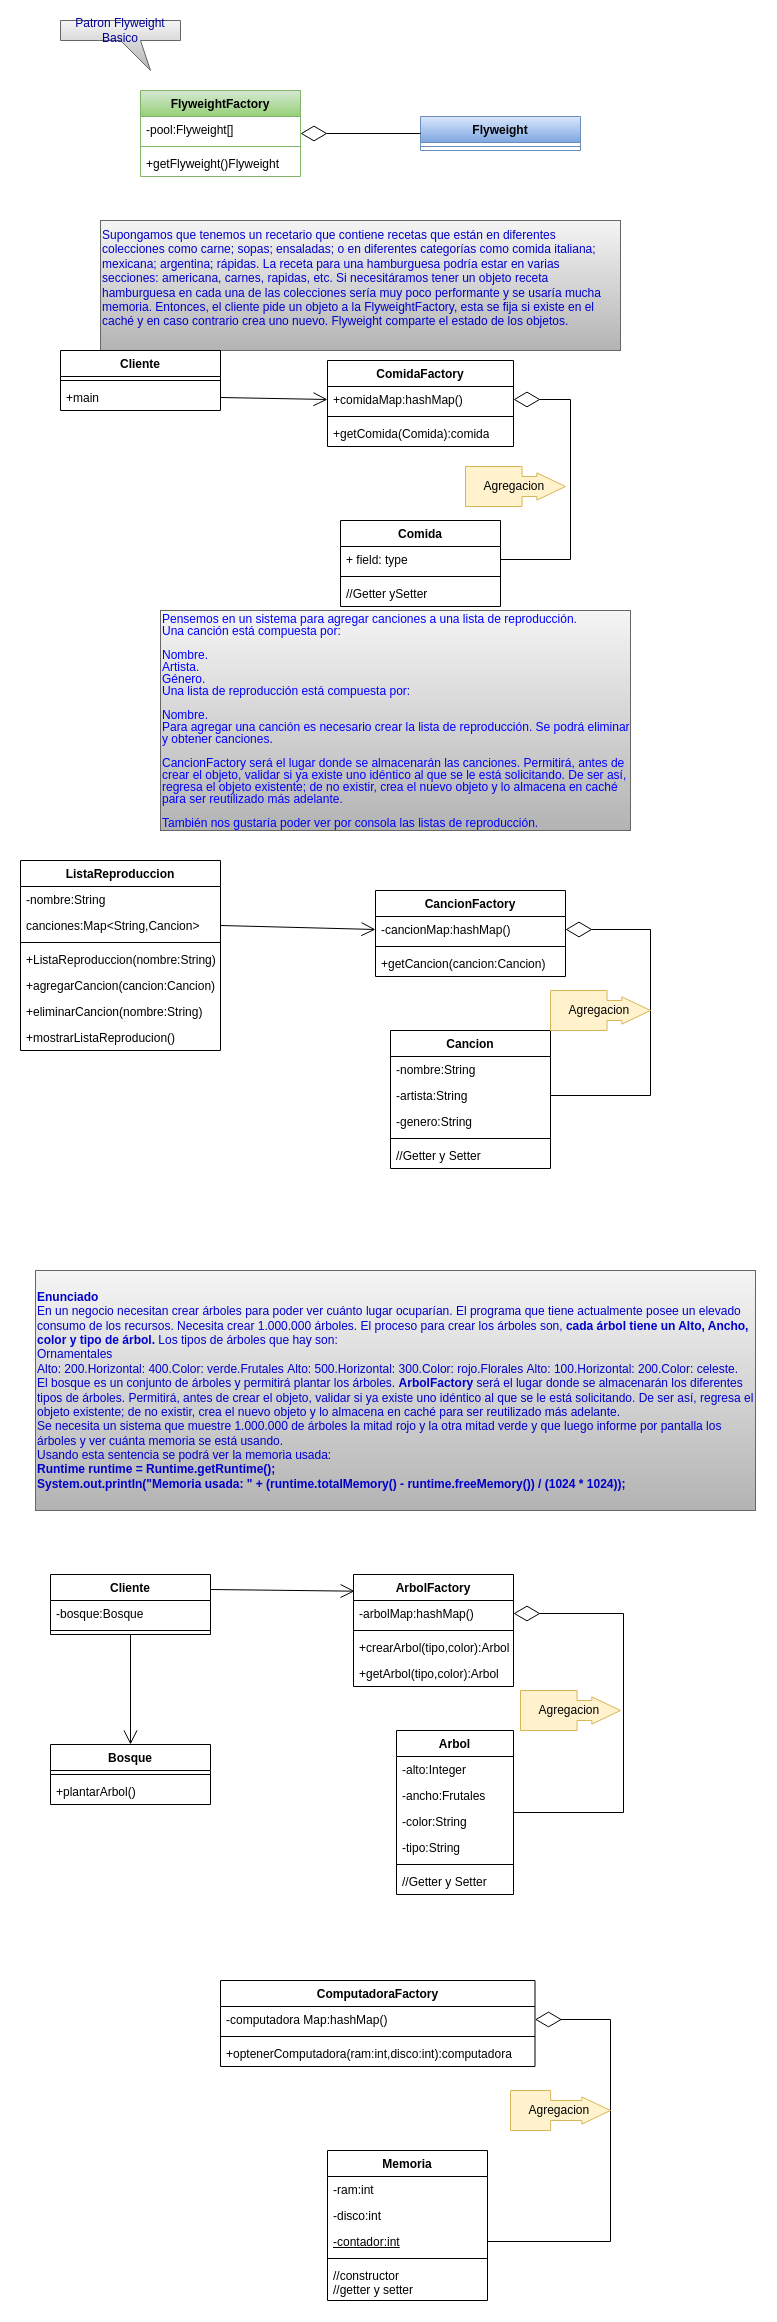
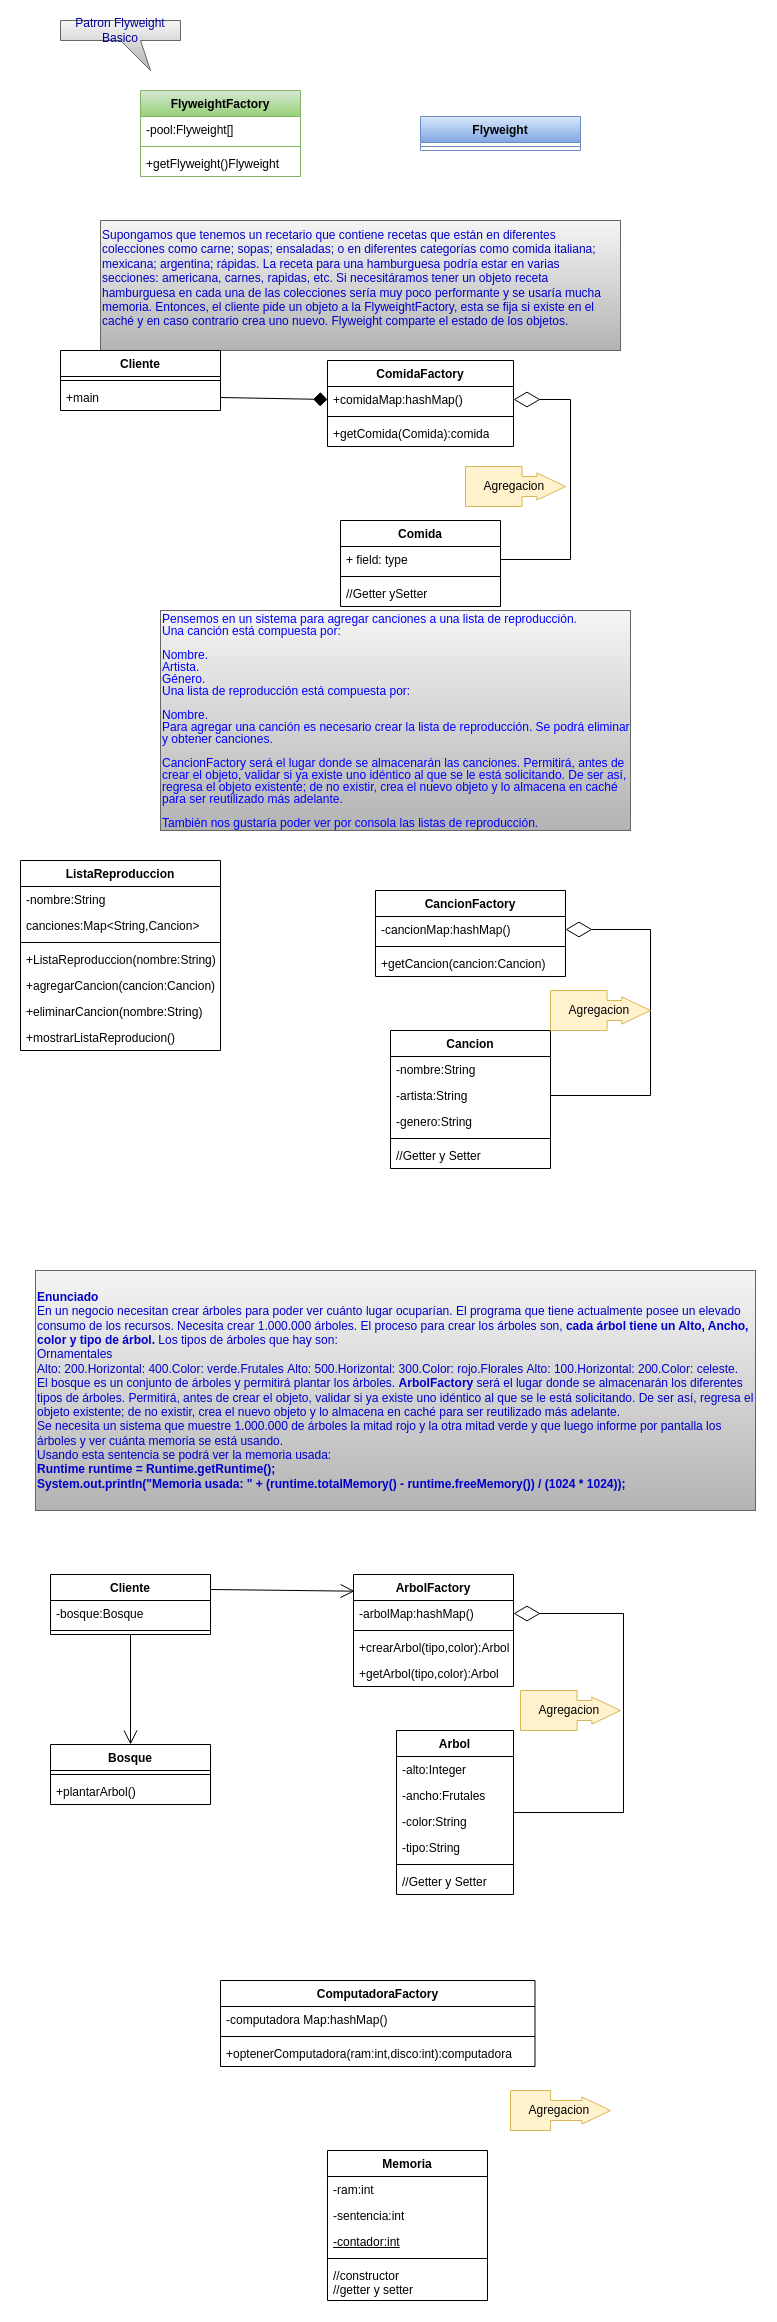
(373, 134) -> none
(318, 399) -> (313, 399)
(297, 927) -> none
(611, 2167) -> none
(362, 2217) -> (376, 2217)
